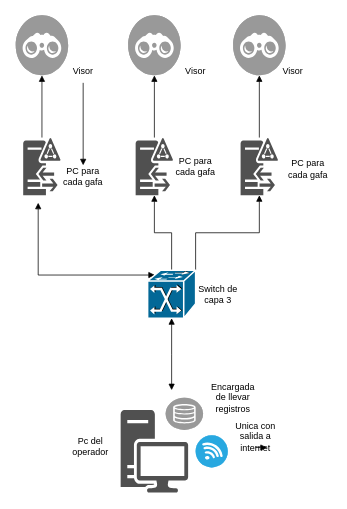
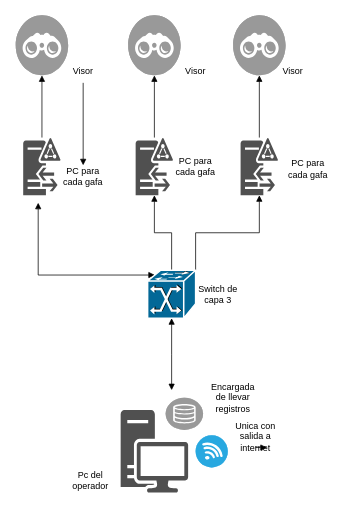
(90, 447) -> (90, 480)
